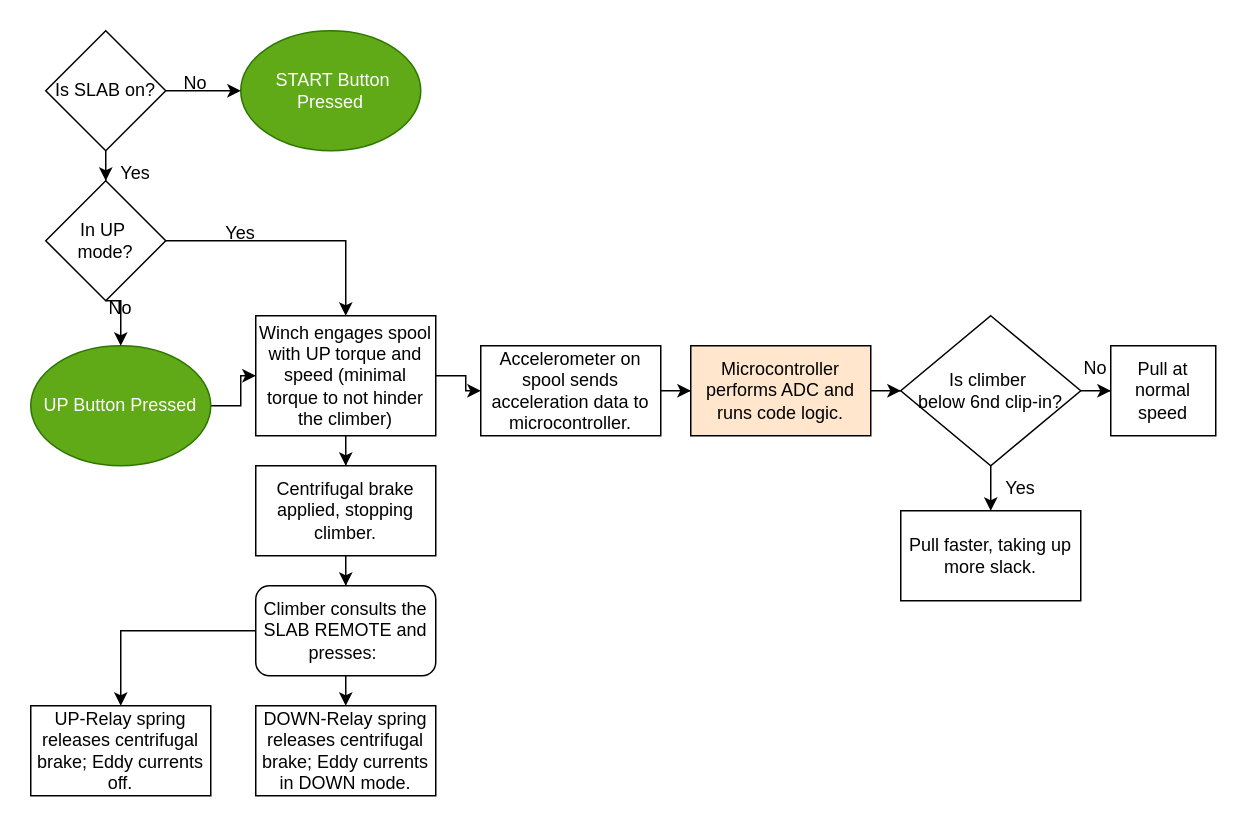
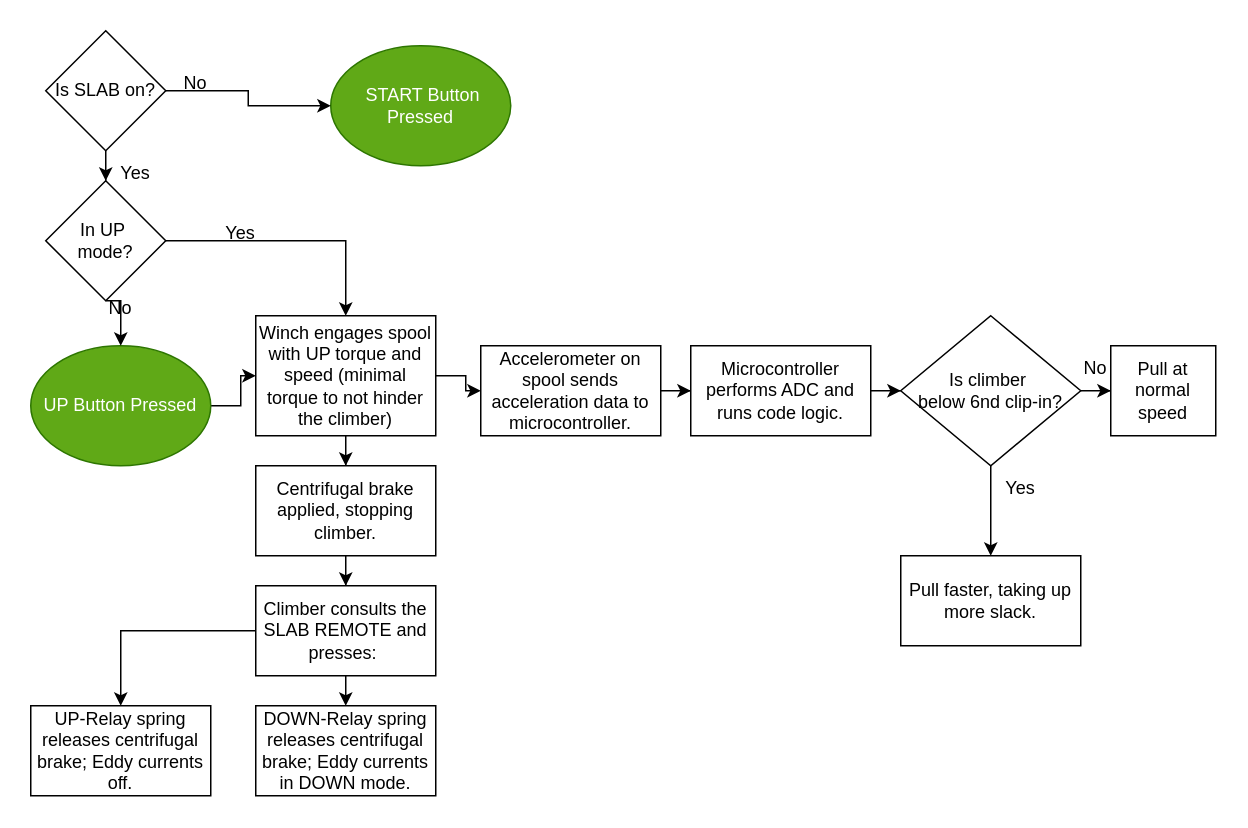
(331, 91) -> (421, 106)
(781, 391) -> (781, 391)
(991, 556) -> (991, 601)
(346, 631) -> (346, 631)
